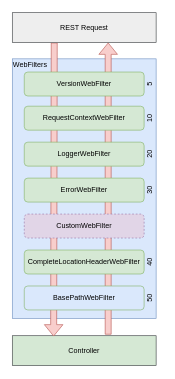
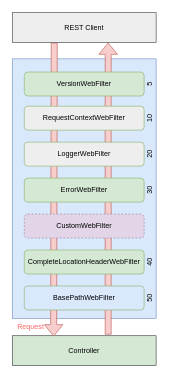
(84, 27) -> (84, 27)
(30, 65) -> none
(84, 118) -> (84, 118)
(84, 154) -> (84, 154)
none -> (31, 327)
